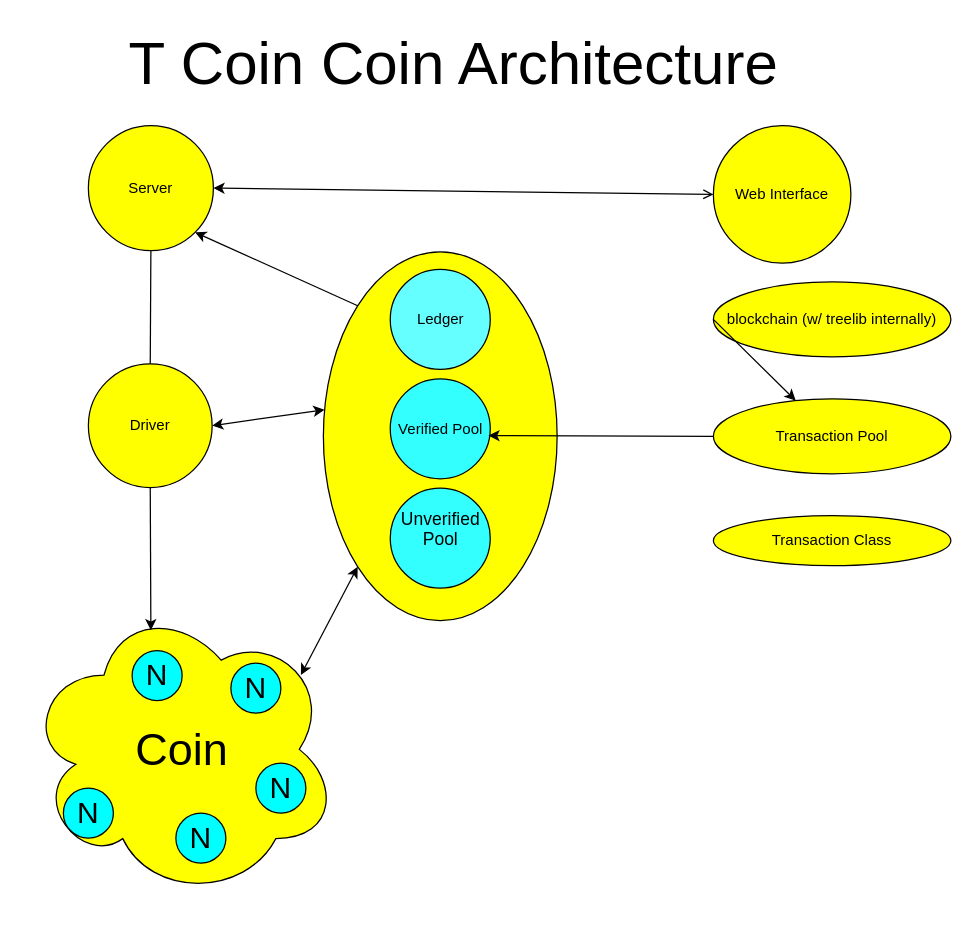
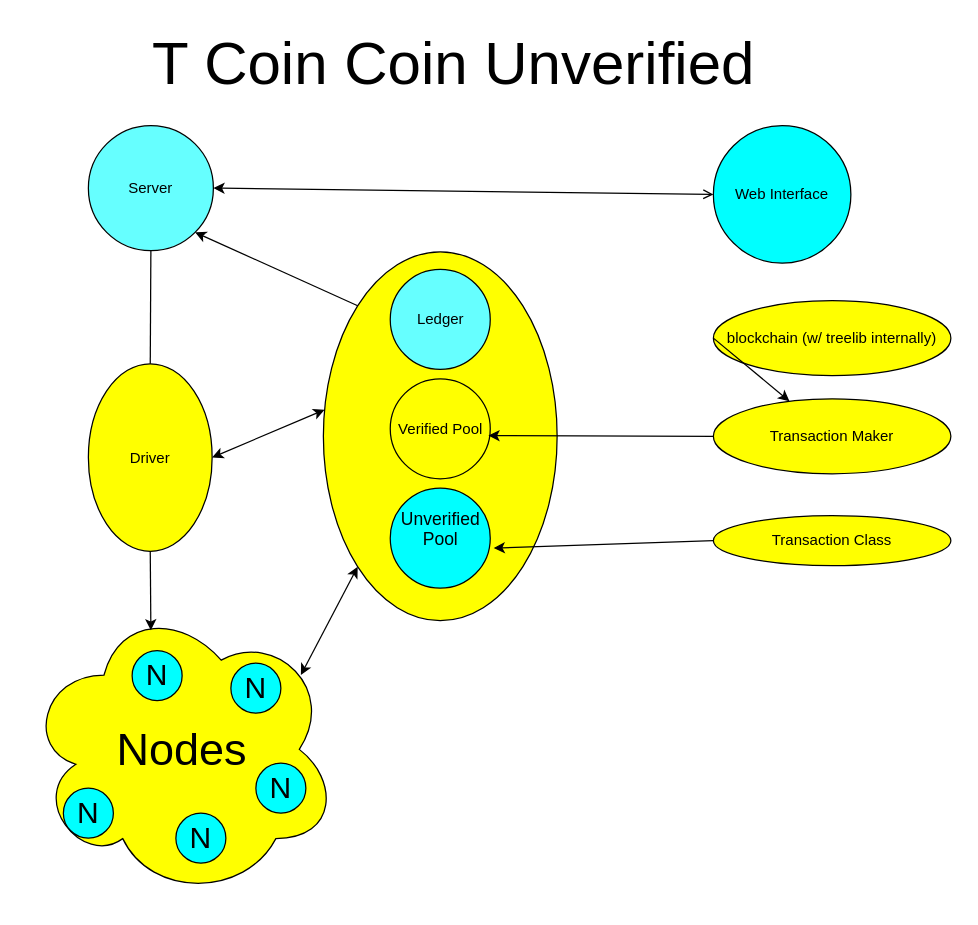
(462, 63) -> (462, 63)
(151, 188) -> (151, 188)
(782, 194) -> (782, 194)
(832, 319) -> (832, 338)
(150, 426) -> (150, 458)
(440, 429) -> (440, 429)
(832, 437) -> (832, 437)
(440, 538) -> (440, 538)
none -> (608, 544)
(182, 749) -> (182, 749)
